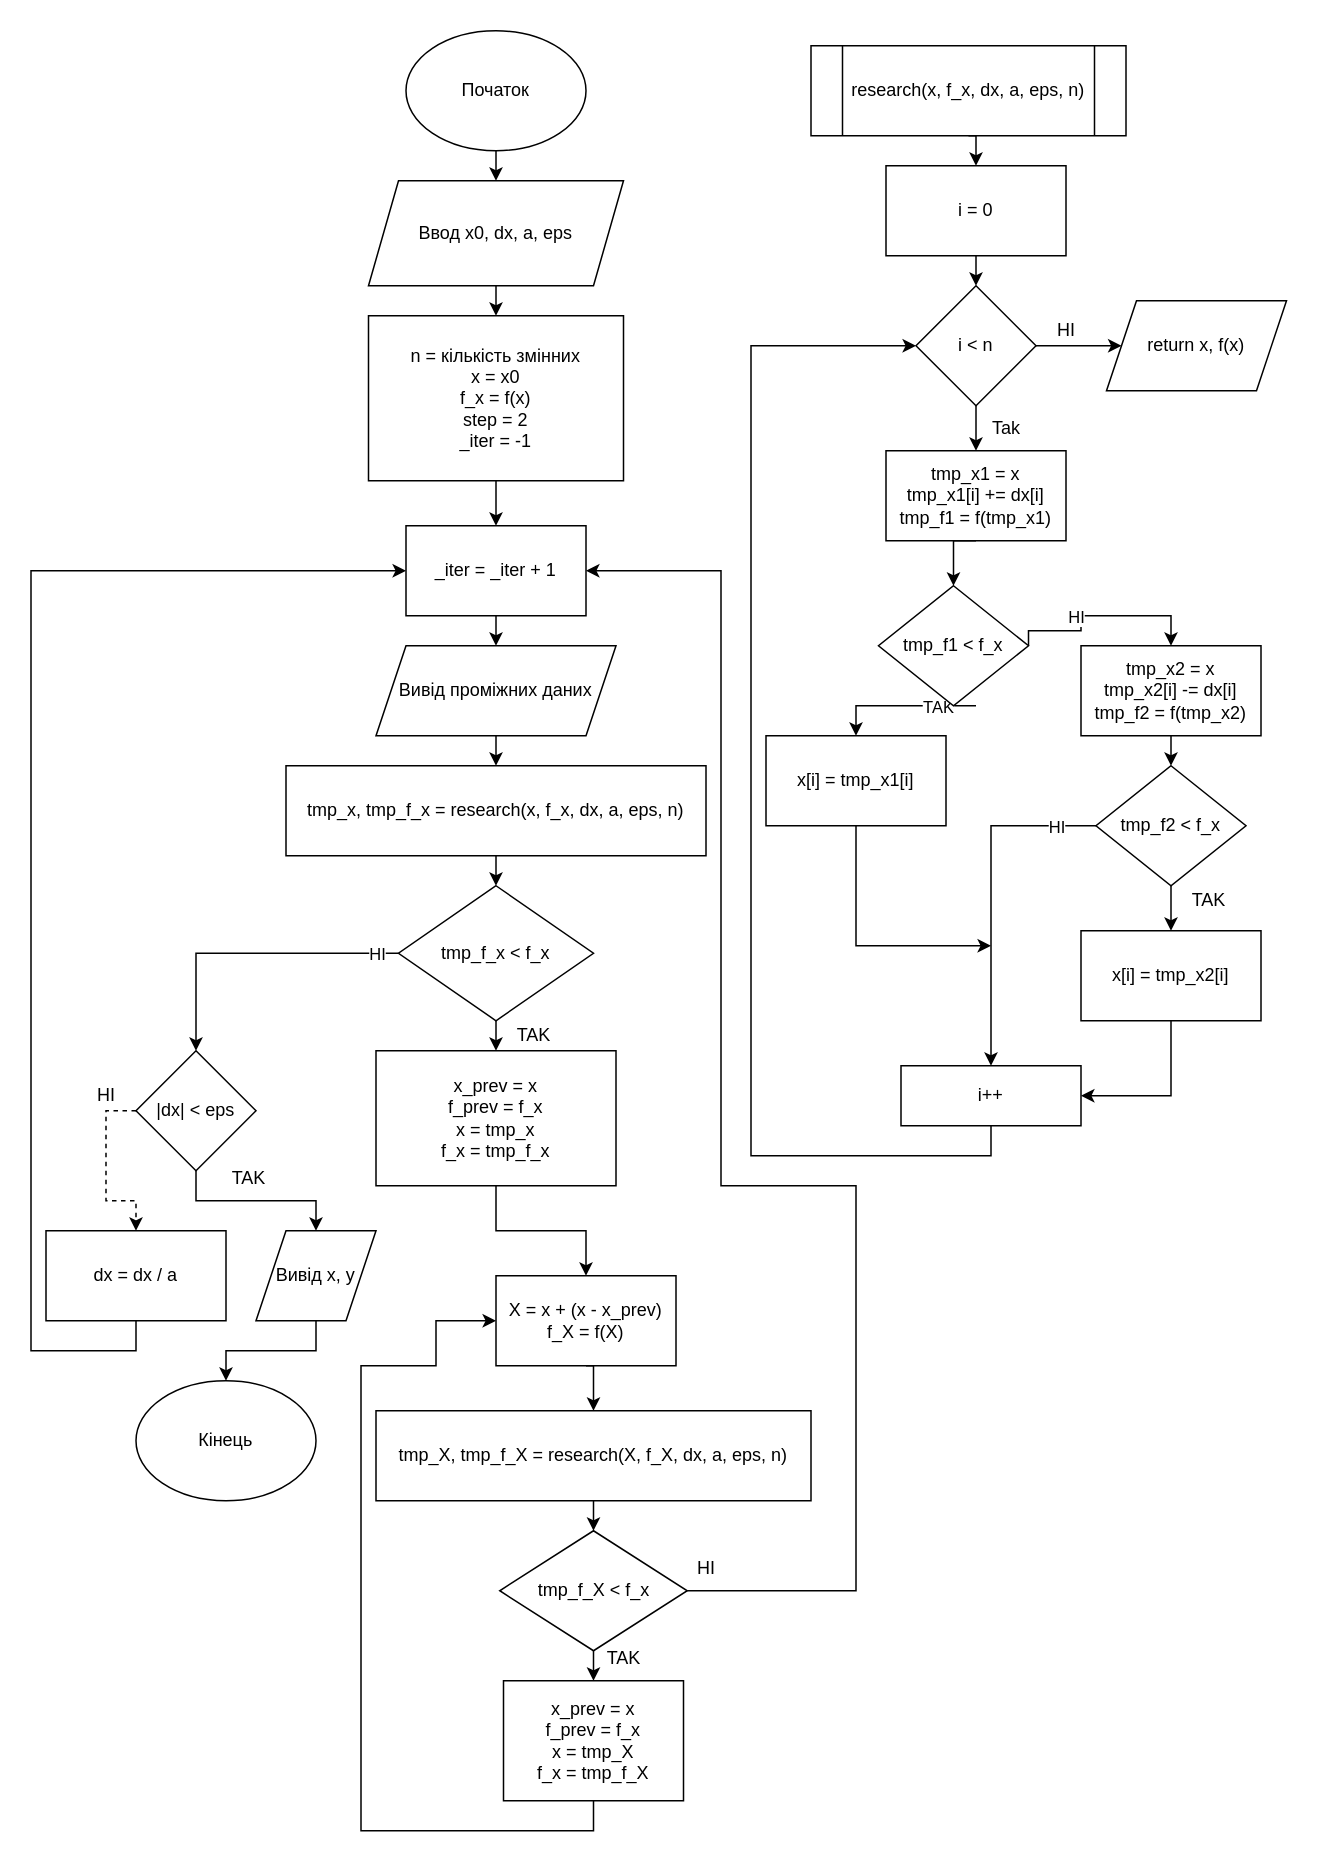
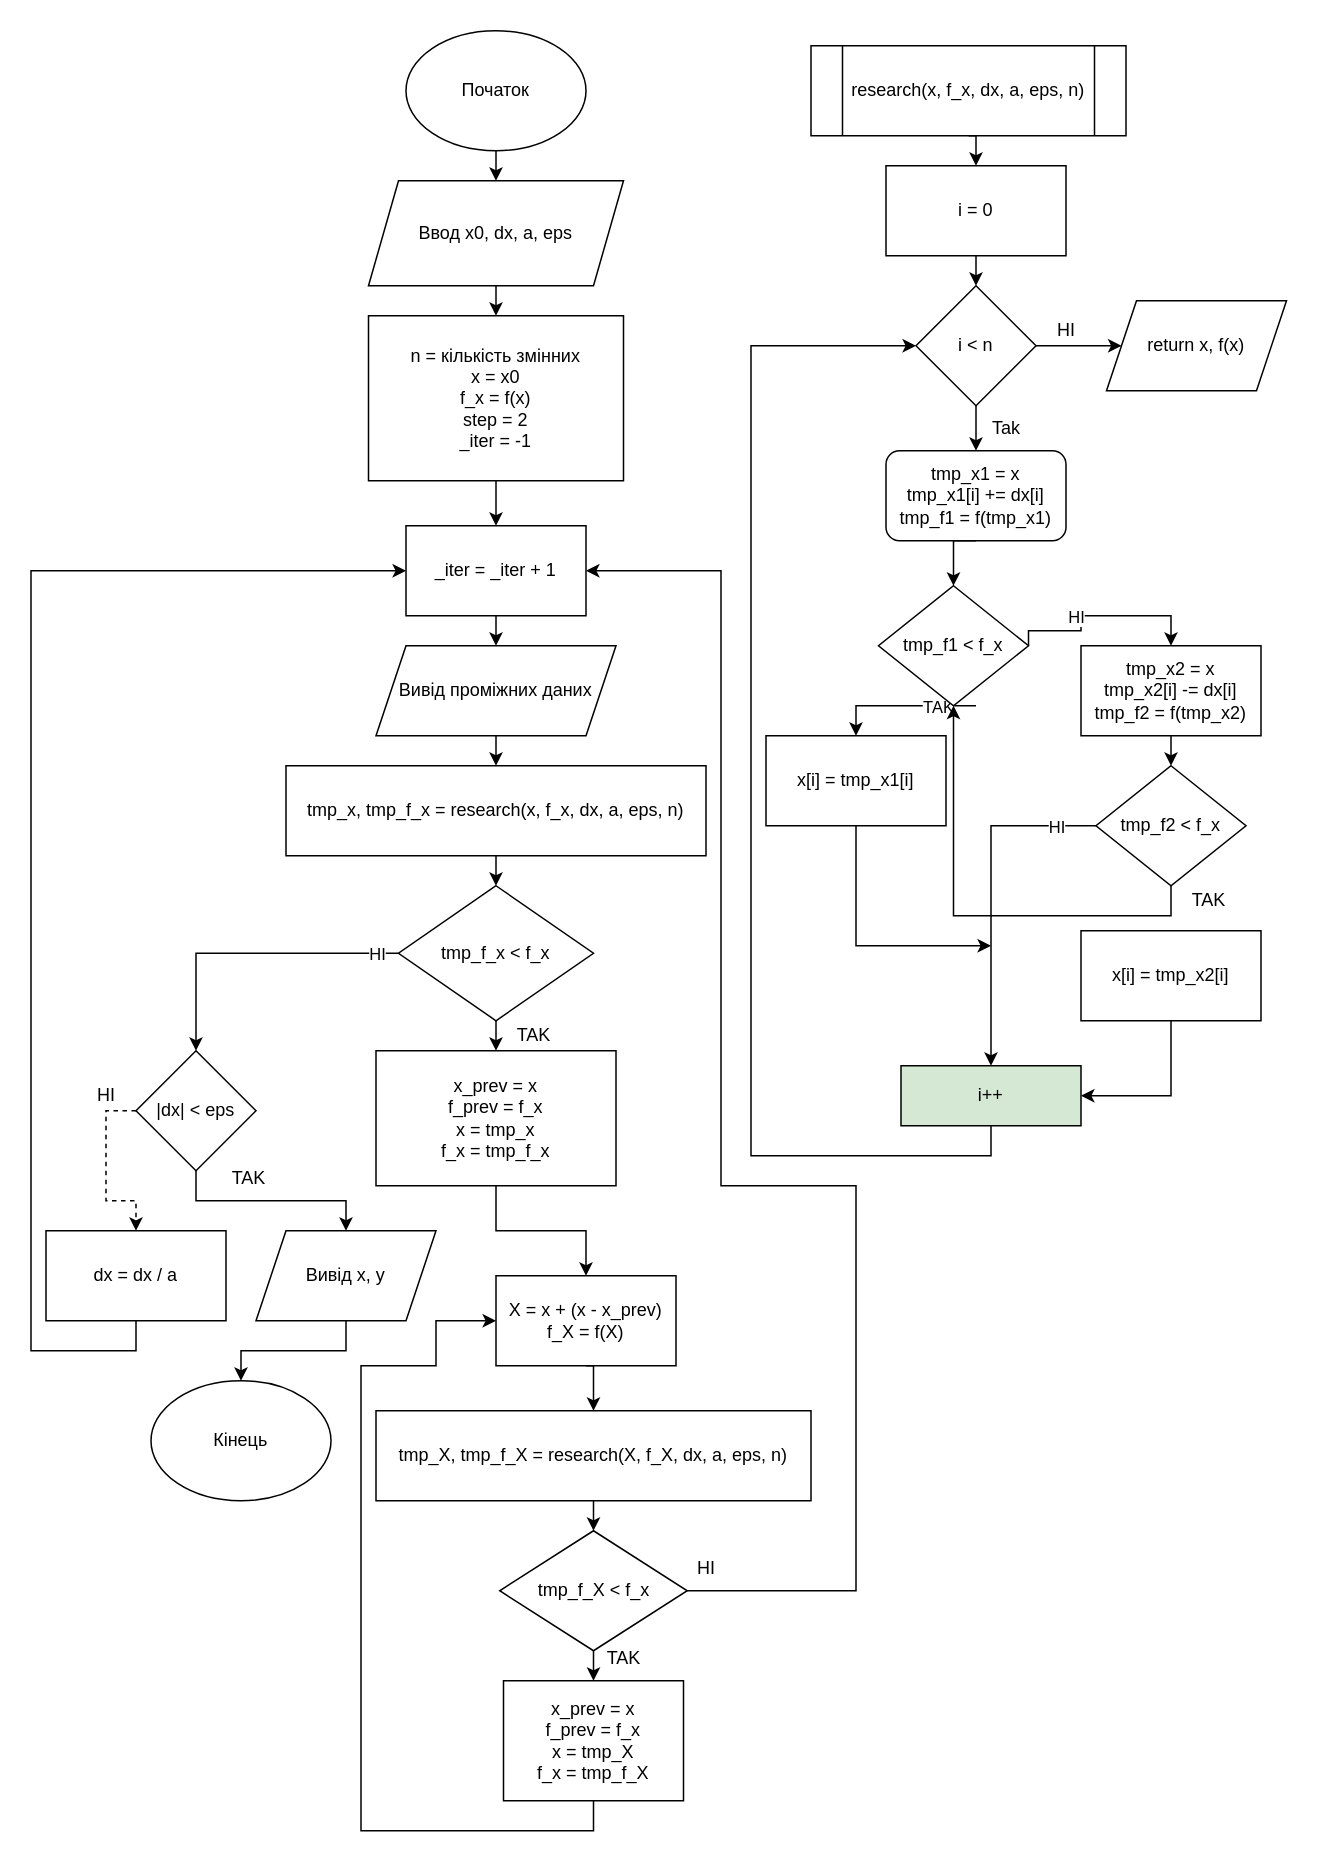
(976, 496) -> (976, 496)
(1171, 917) -> (963, 916)
(991, 1096) -> (991, 1096)
(316, 1276) -> (346, 1276)
(226, 1441) -> (241, 1441)
